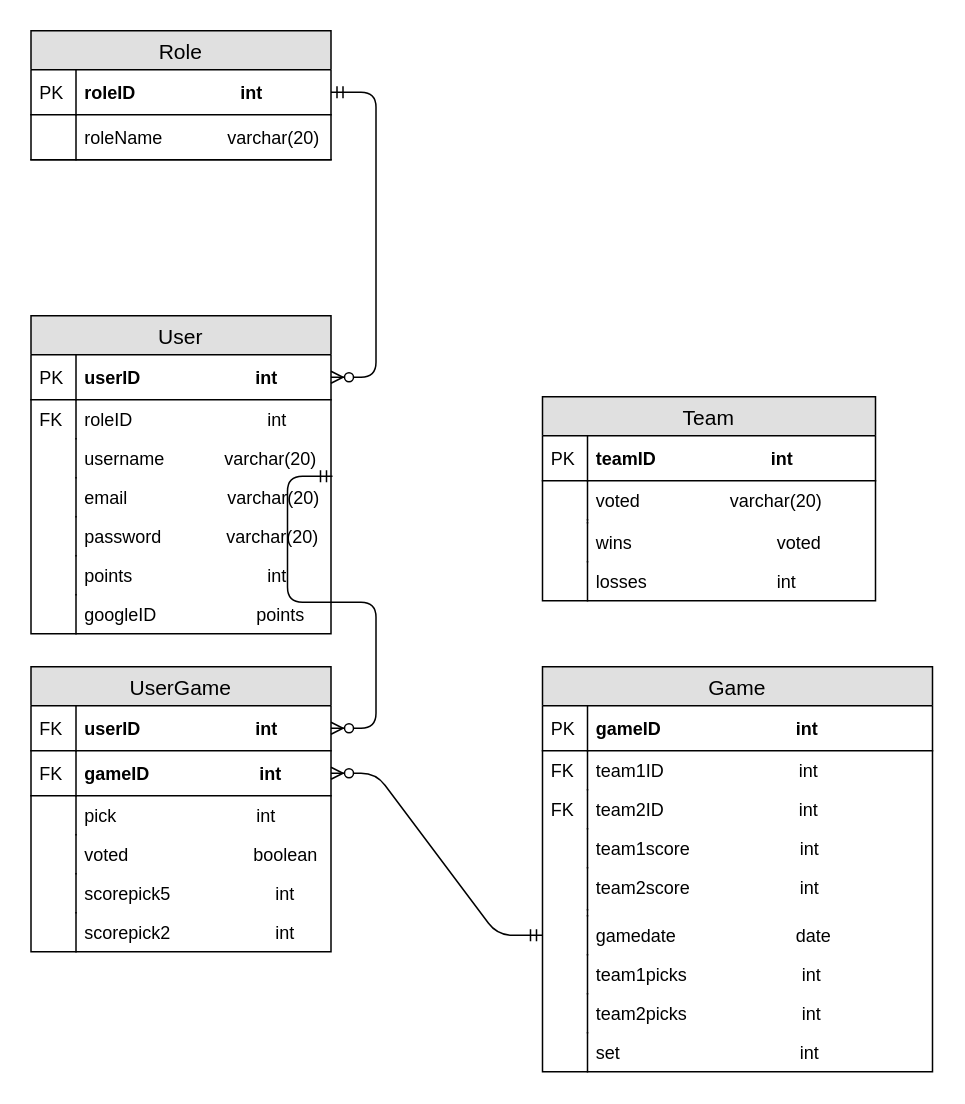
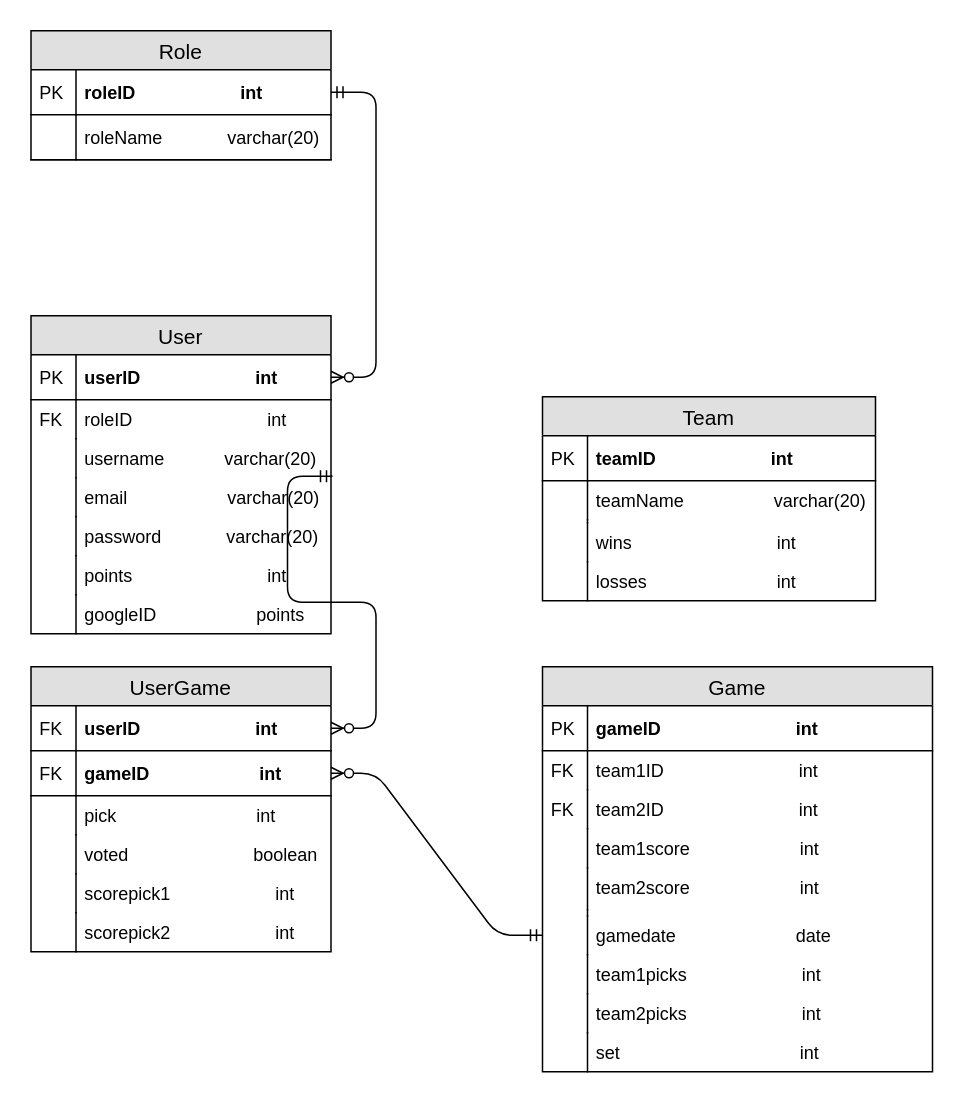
(746, 501) -> (761, 501)
(752, 543) -> (740, 543)
(227, 894) -> (227, 894)
